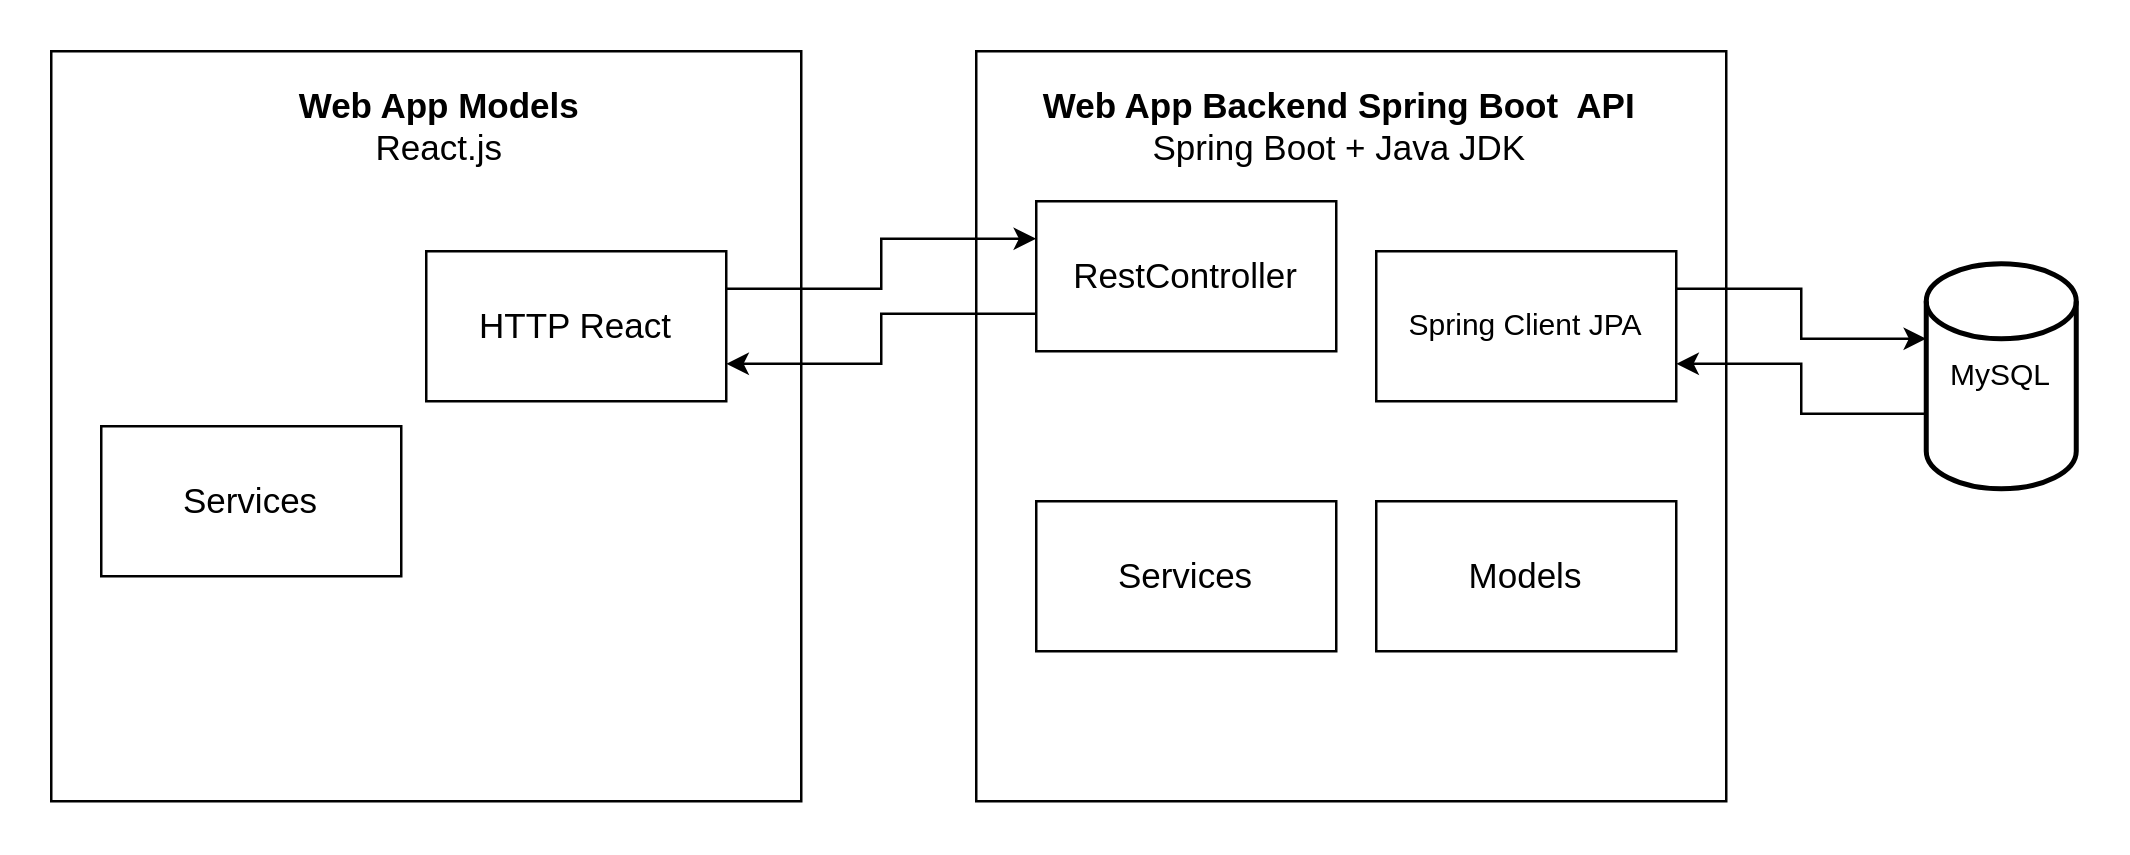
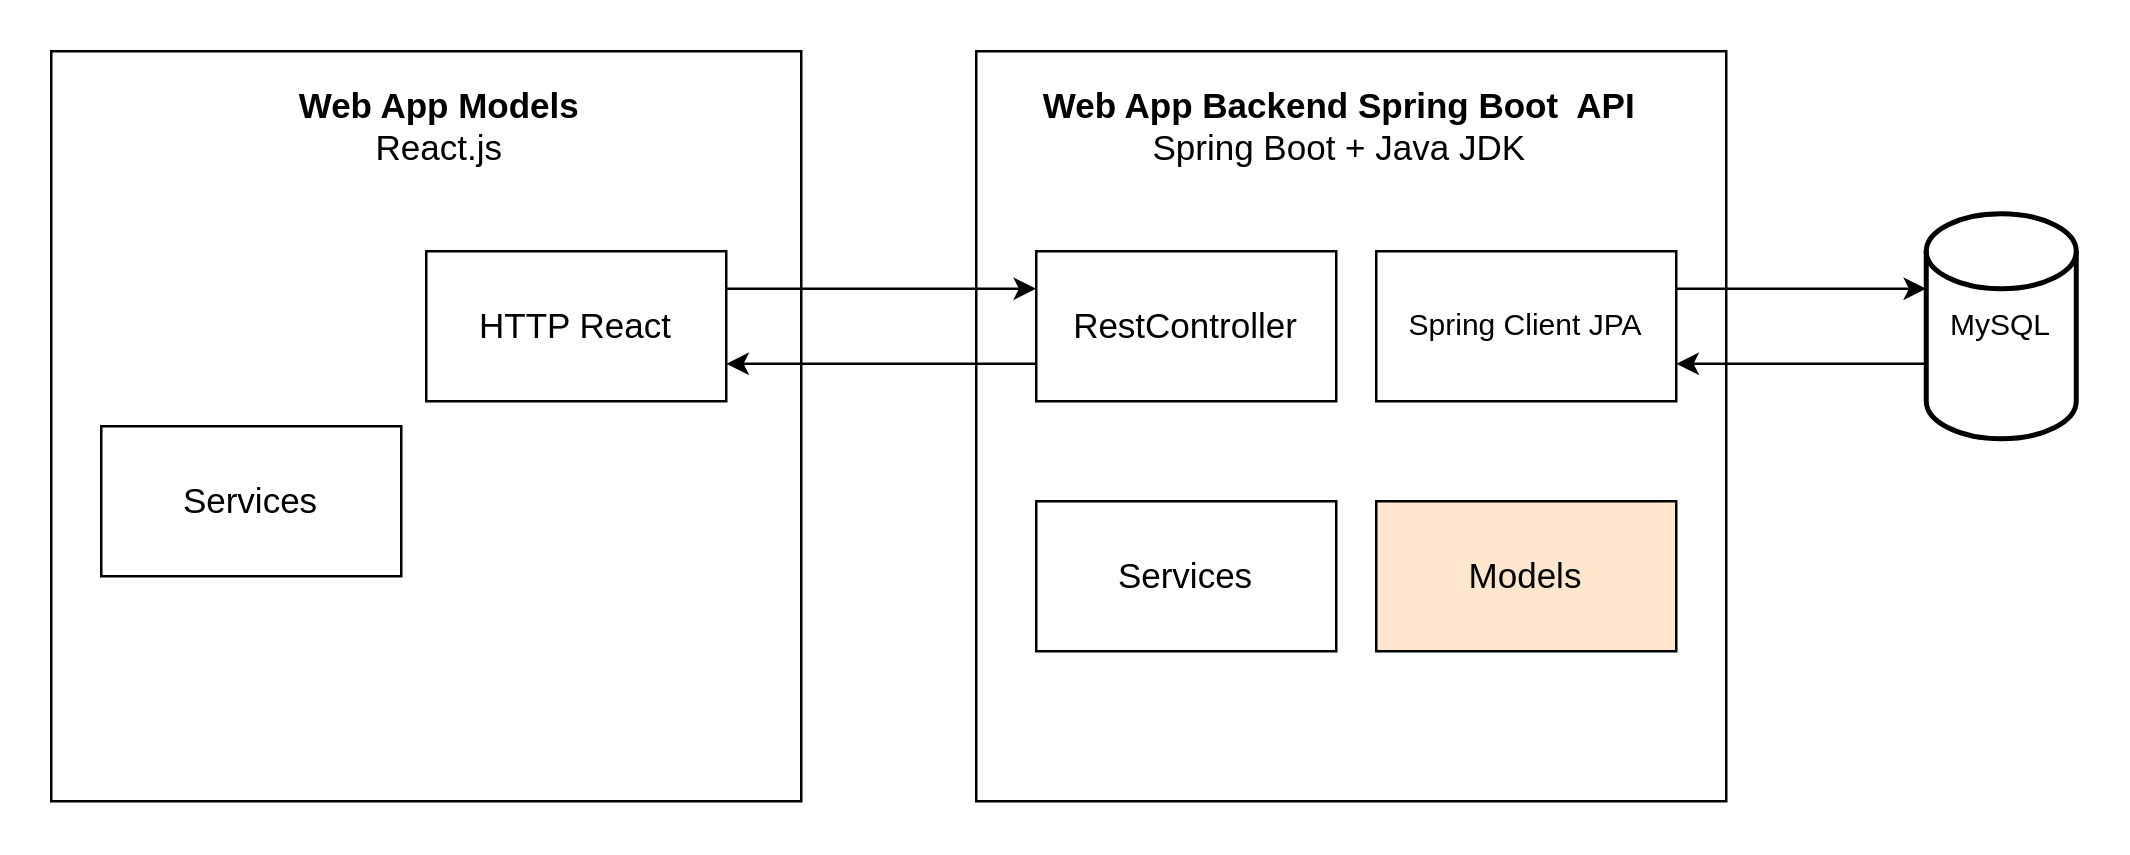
(1186, 276) -> (1186, 326)
(2001, 376) -> (2001, 326)
(1526, 576) -> (1526, 576)
